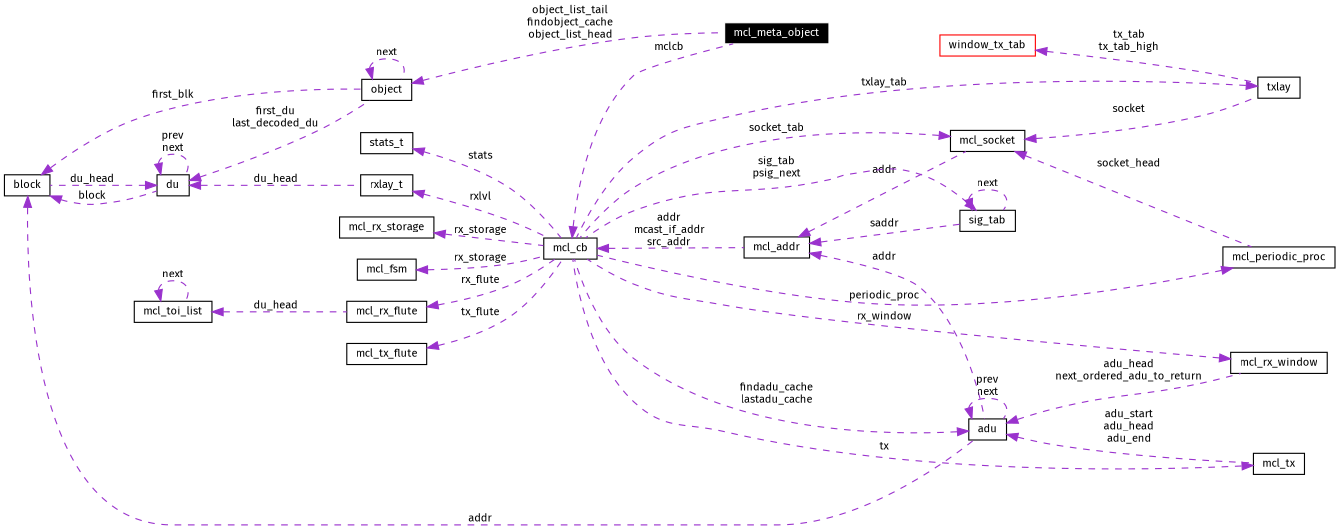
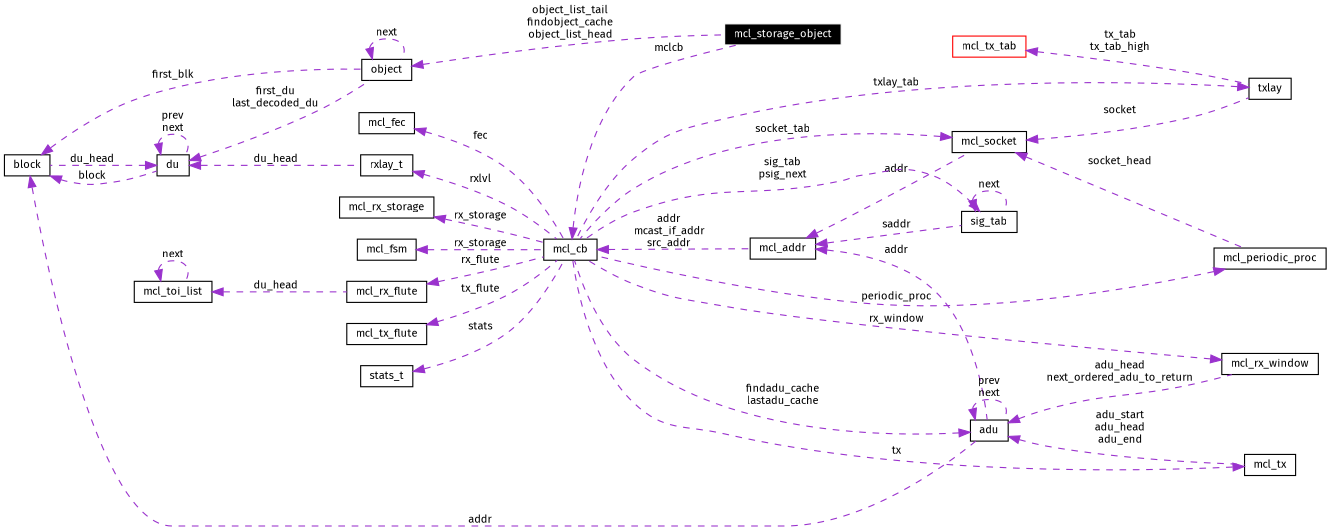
(777, 33) -> (783, 34)
(988, 45) -> (989, 47)
none -> (387, 123)
